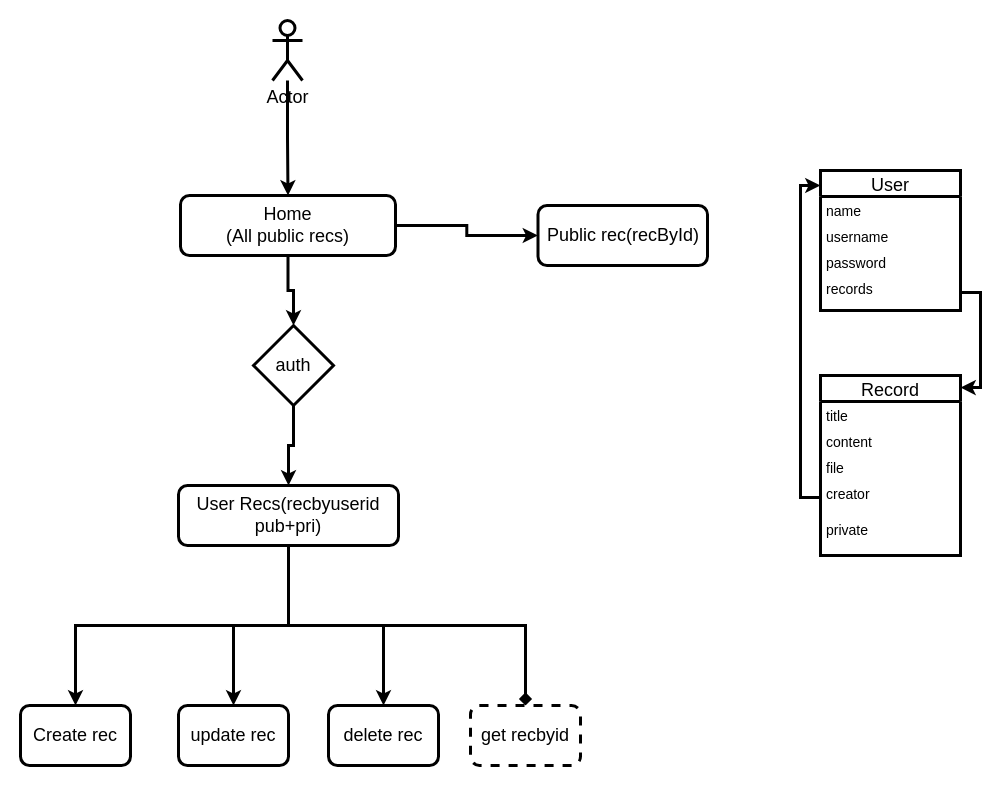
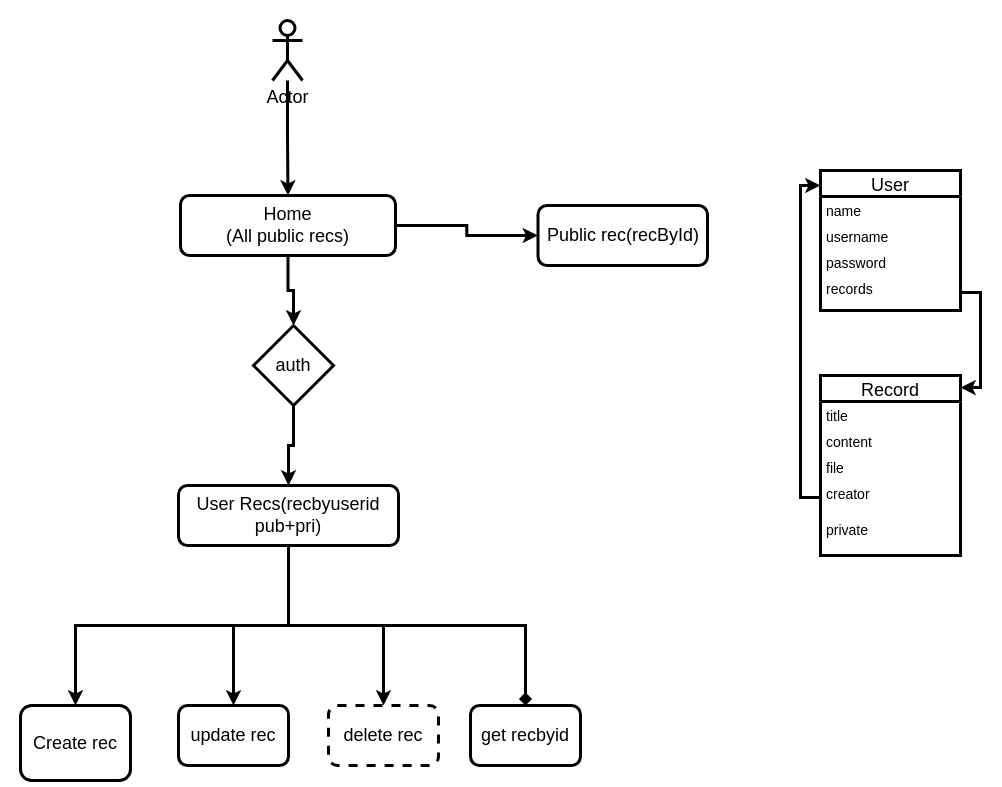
(76, 736) -> (76, 743)
(384, 736) -> (384, 736)
(526, 736) -> (526, 736)
